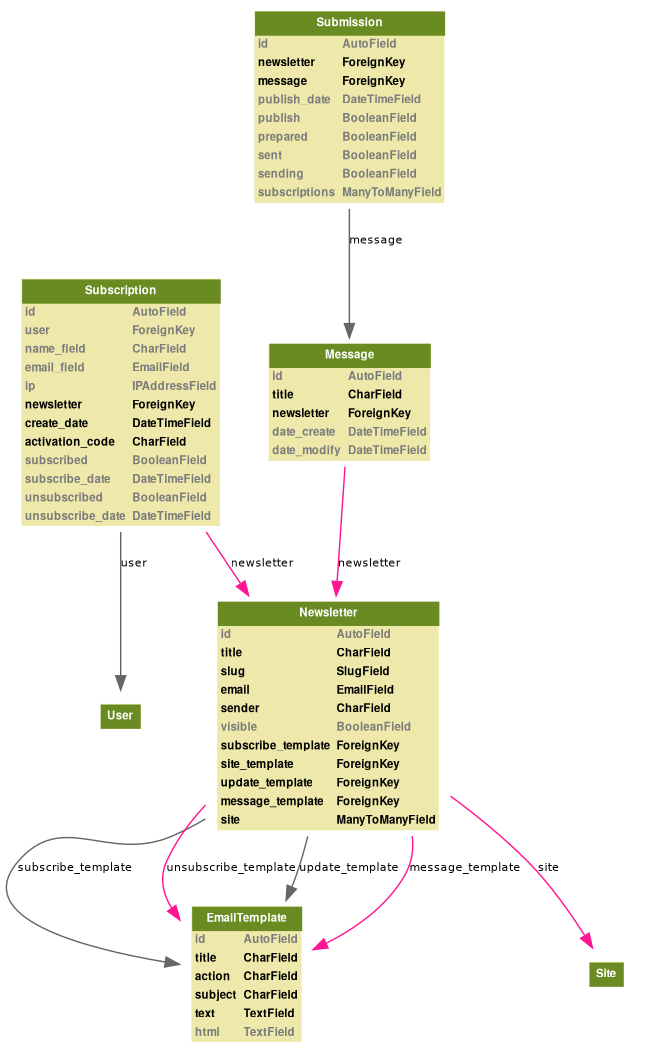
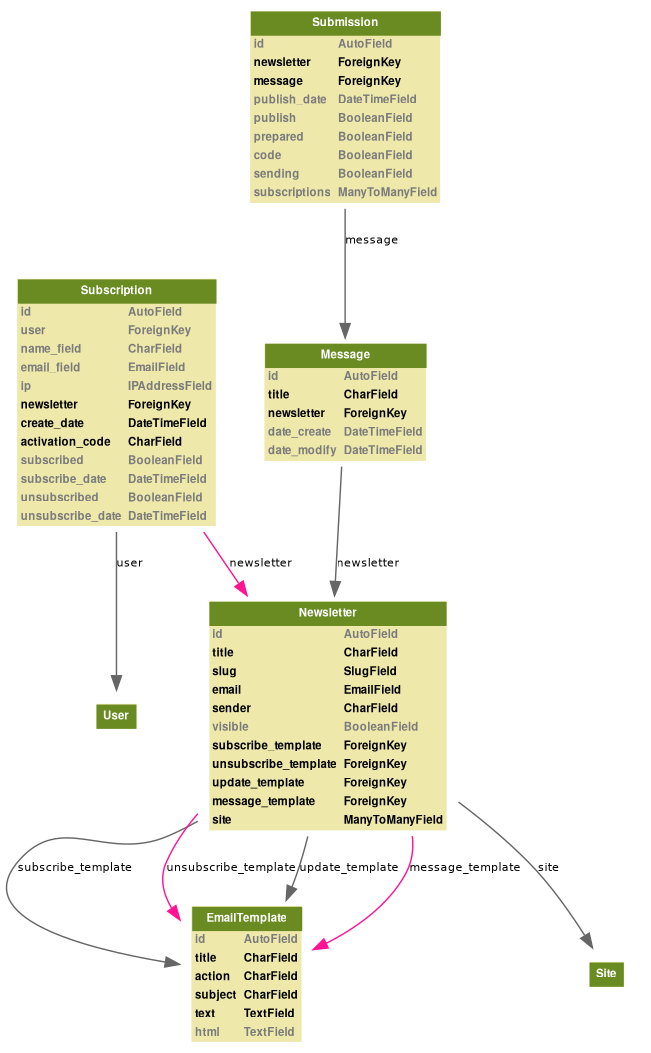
(271, 156) -> (268, 156)
(341, 524) -> (339, 524)
(258, 765) -> (275, 765)
(525, 859) -> (528, 862)
